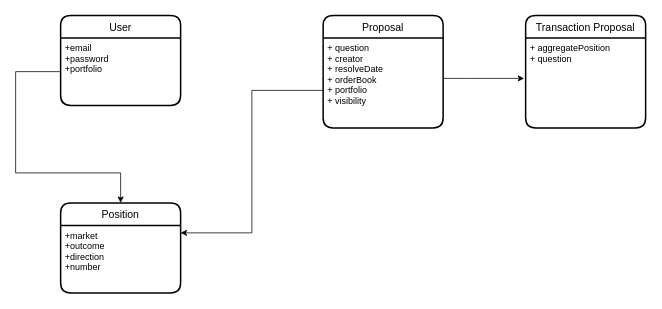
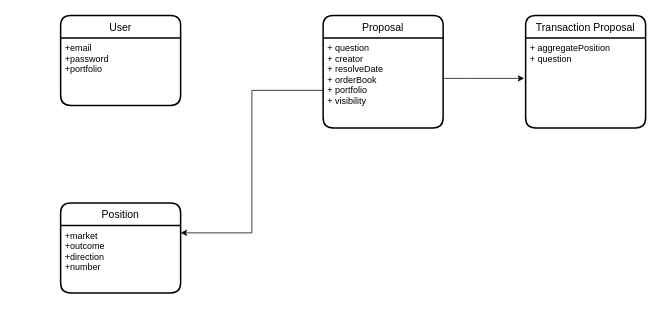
(15, 102) -> none
